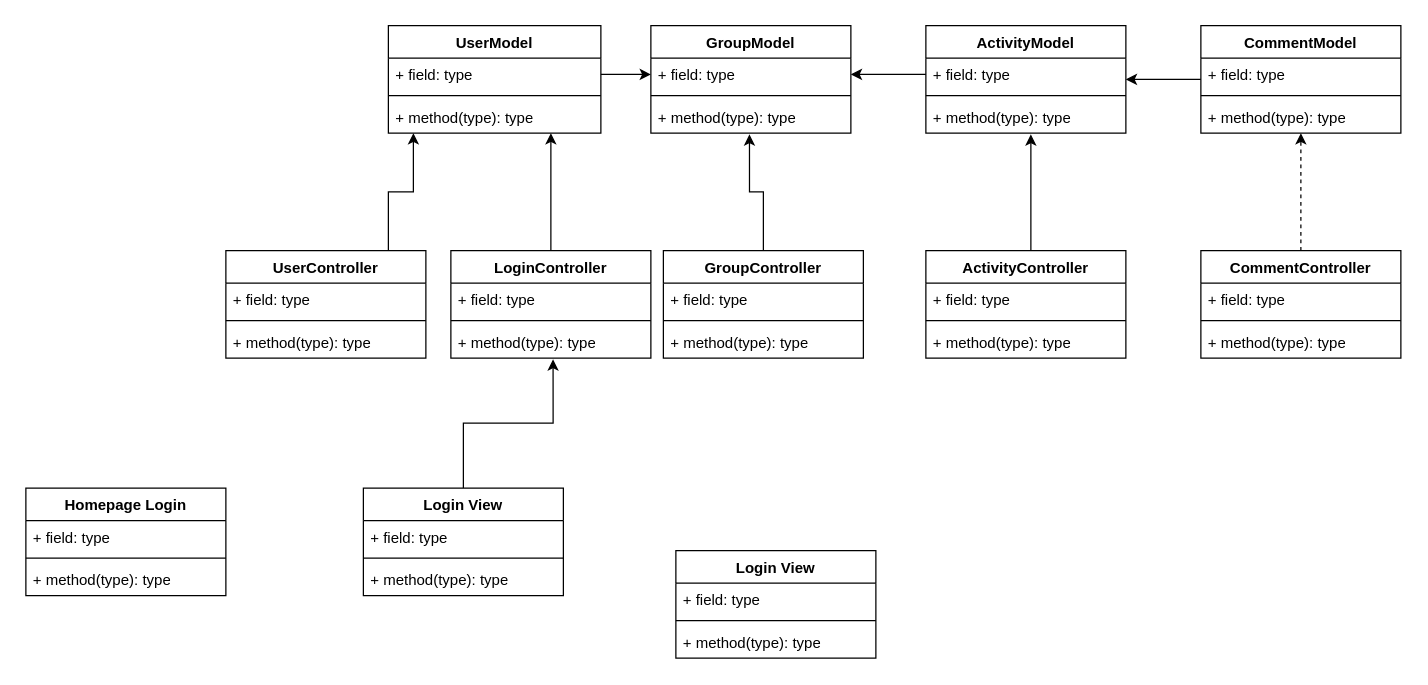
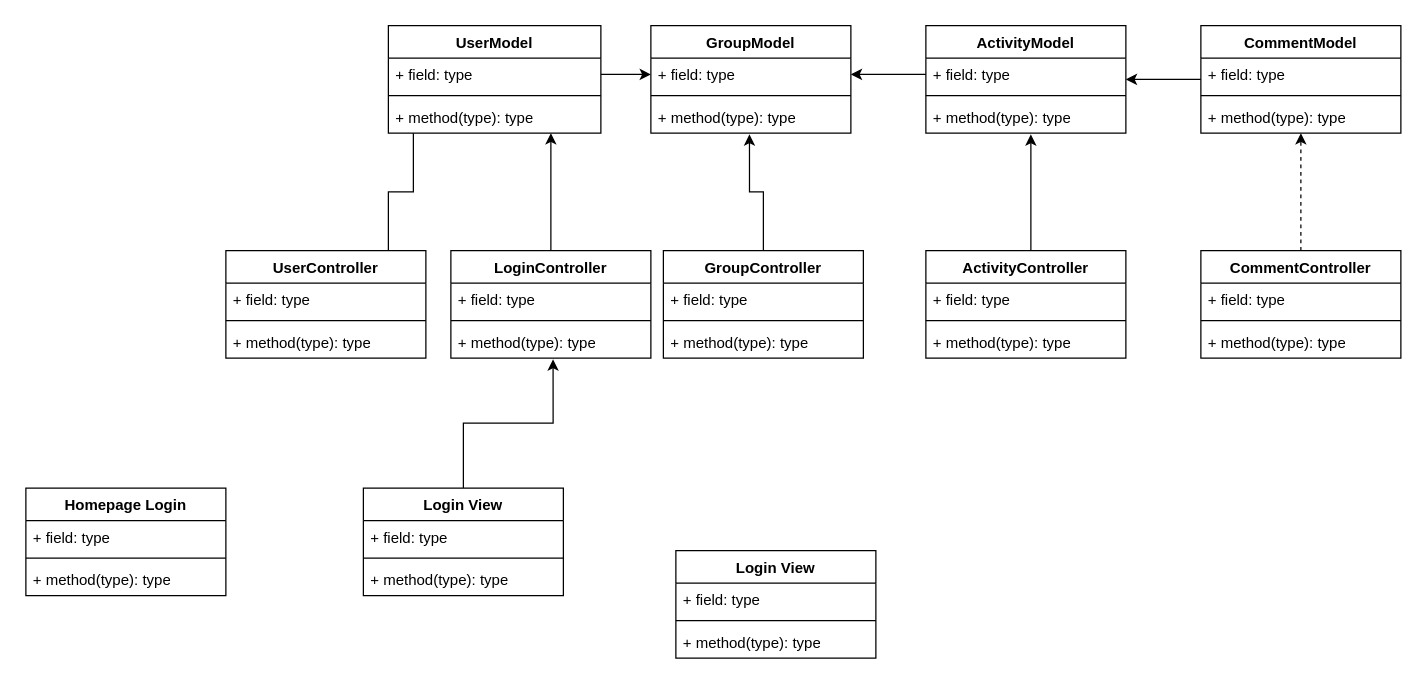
(413, 143) -> (413, 140)
